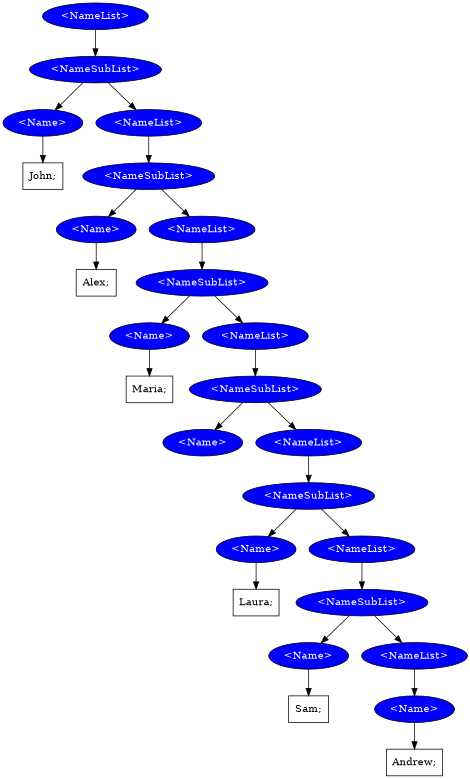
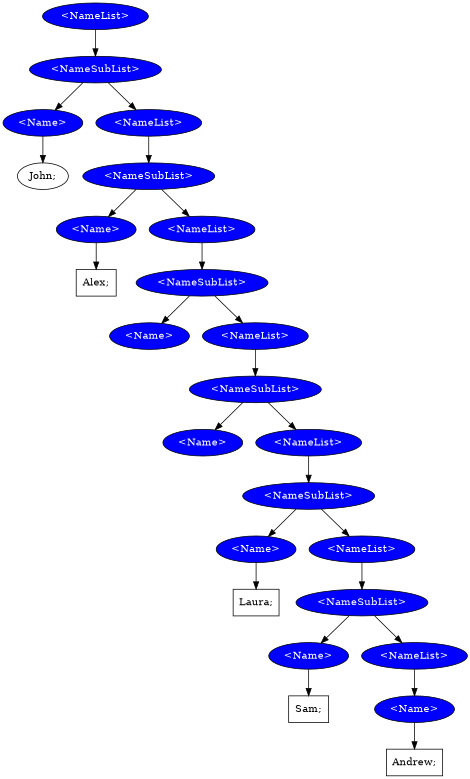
(43, 176) -> (43, 176)
(149, 389) -> none
